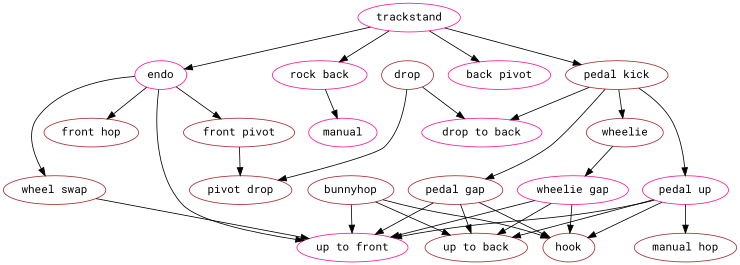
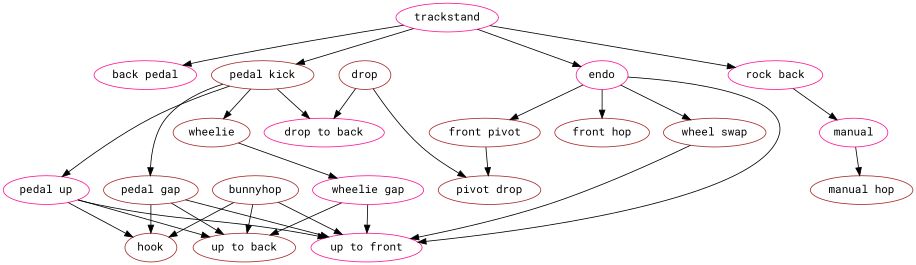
(499, 75) -> (145, 75)
(571, 210) -> none
(685, 215) -> (857, 157)
